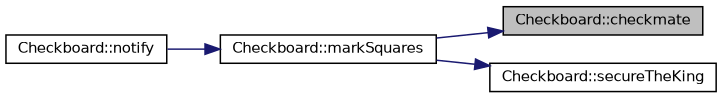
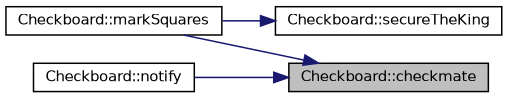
(186, 49) -> (234, 77)
